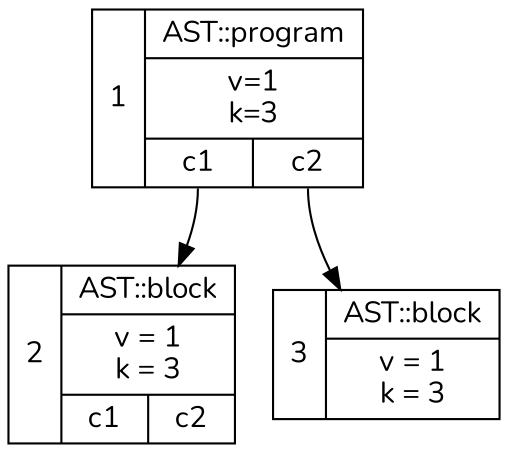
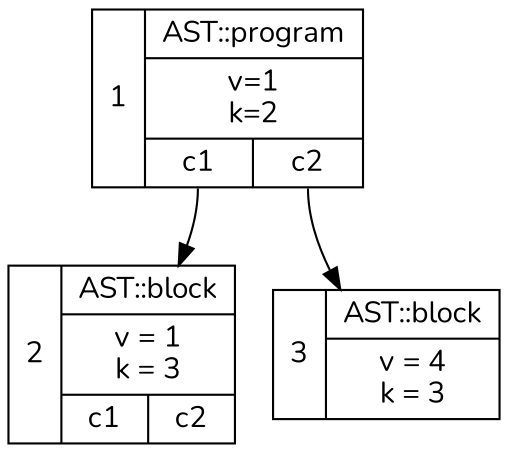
(254, 113) -> (254, 113)
(413, 362) -> (413, 362)
